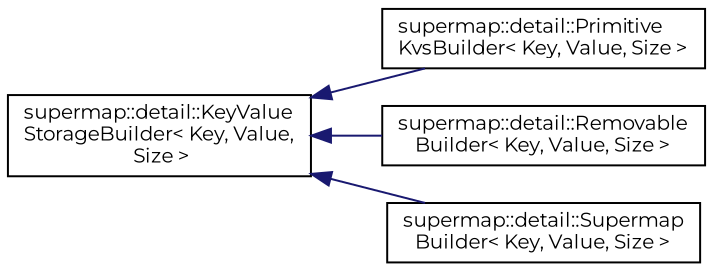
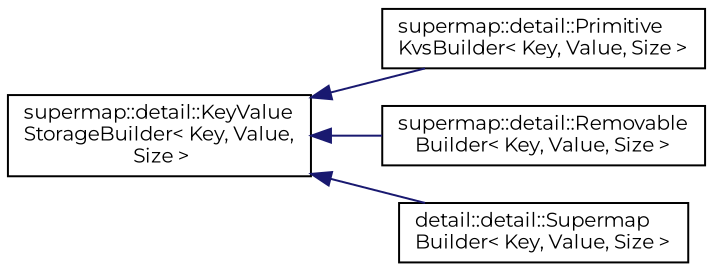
(544, 233) -> (544, 233)
